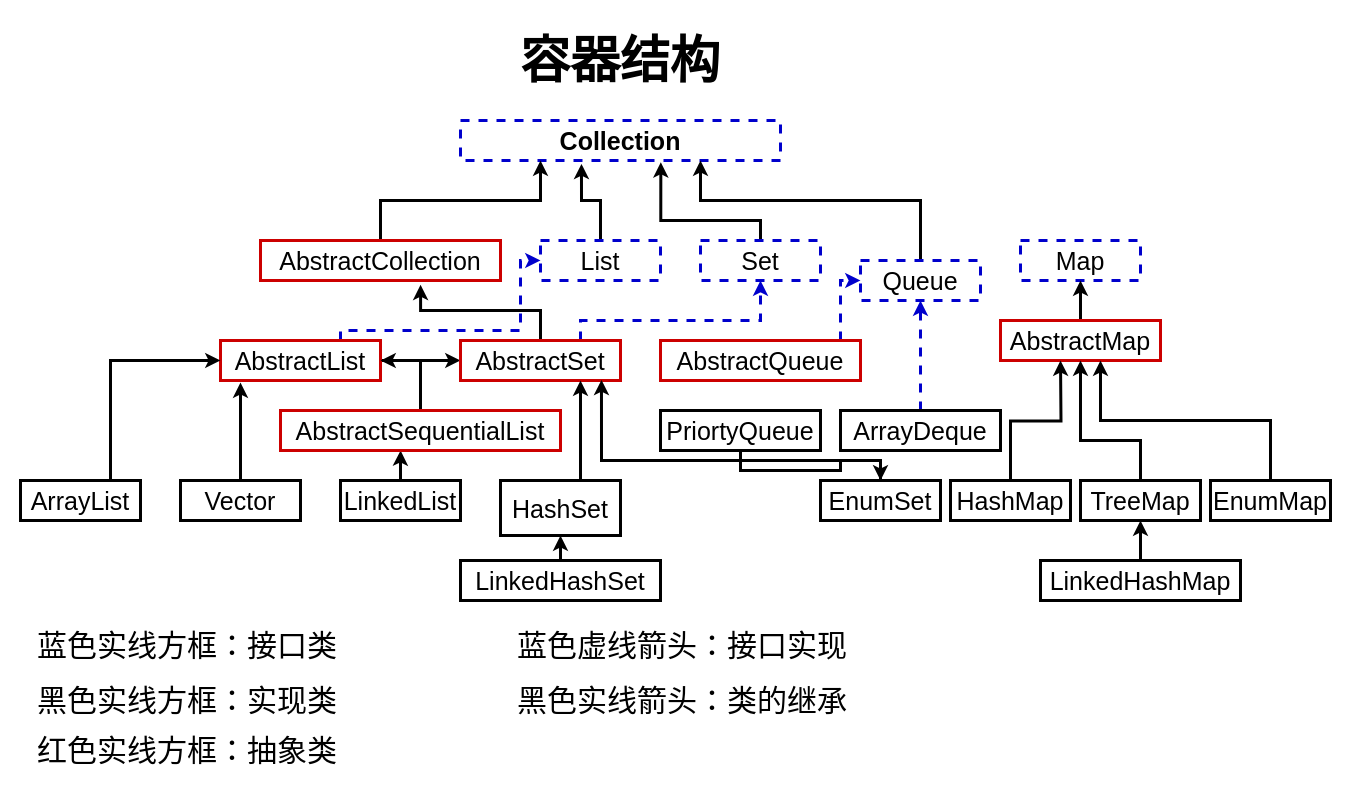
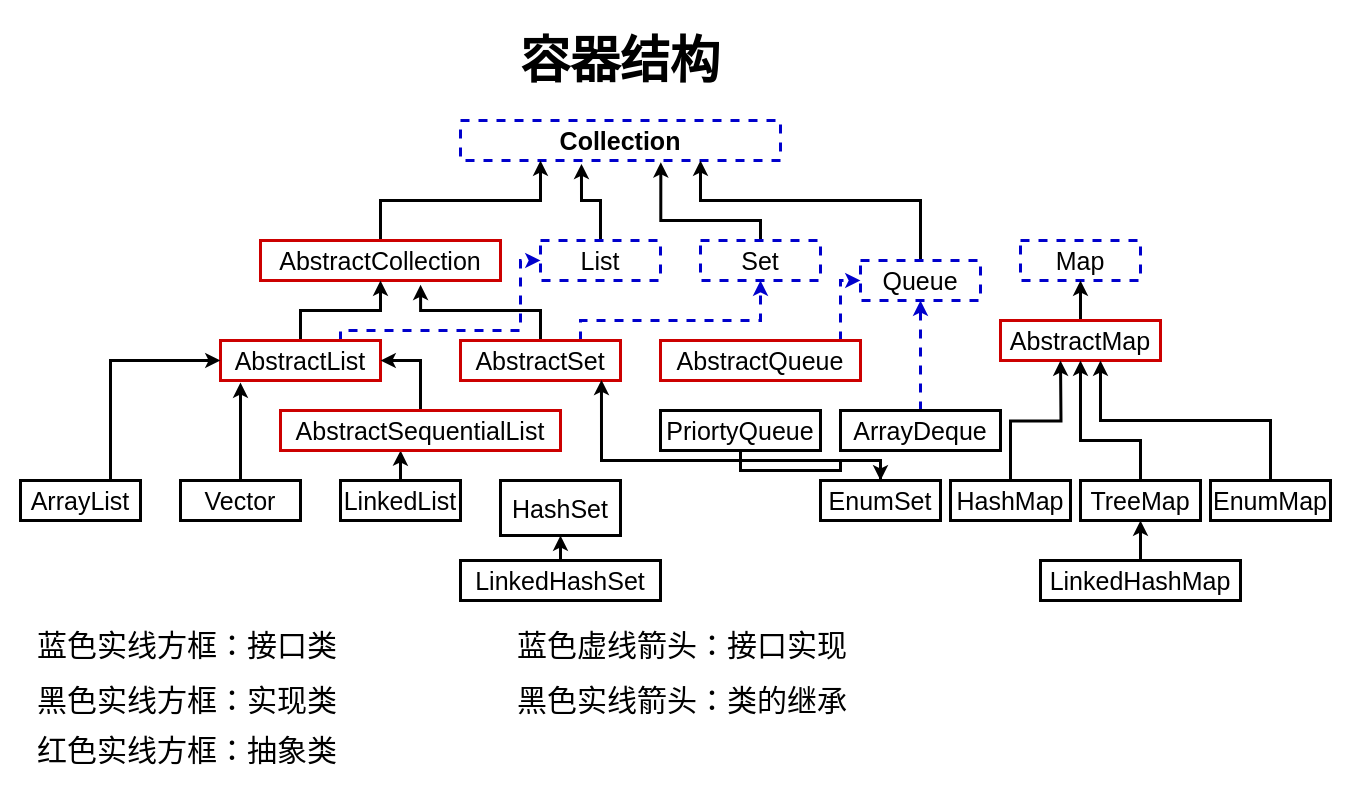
(436, 361) -> (335, 311)
(581, 436) -> none
